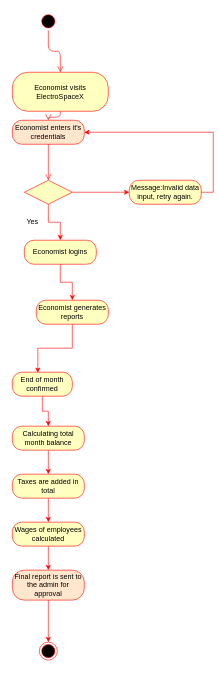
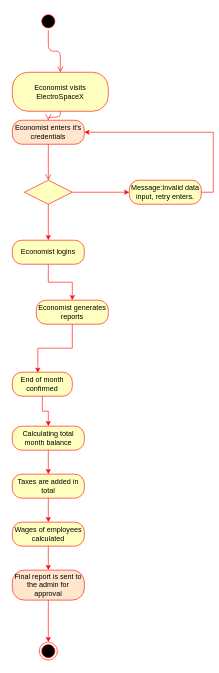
(165, 192) -> (165, 192)
(38, 222) -> none
(60, 252) -> (48, 252)
